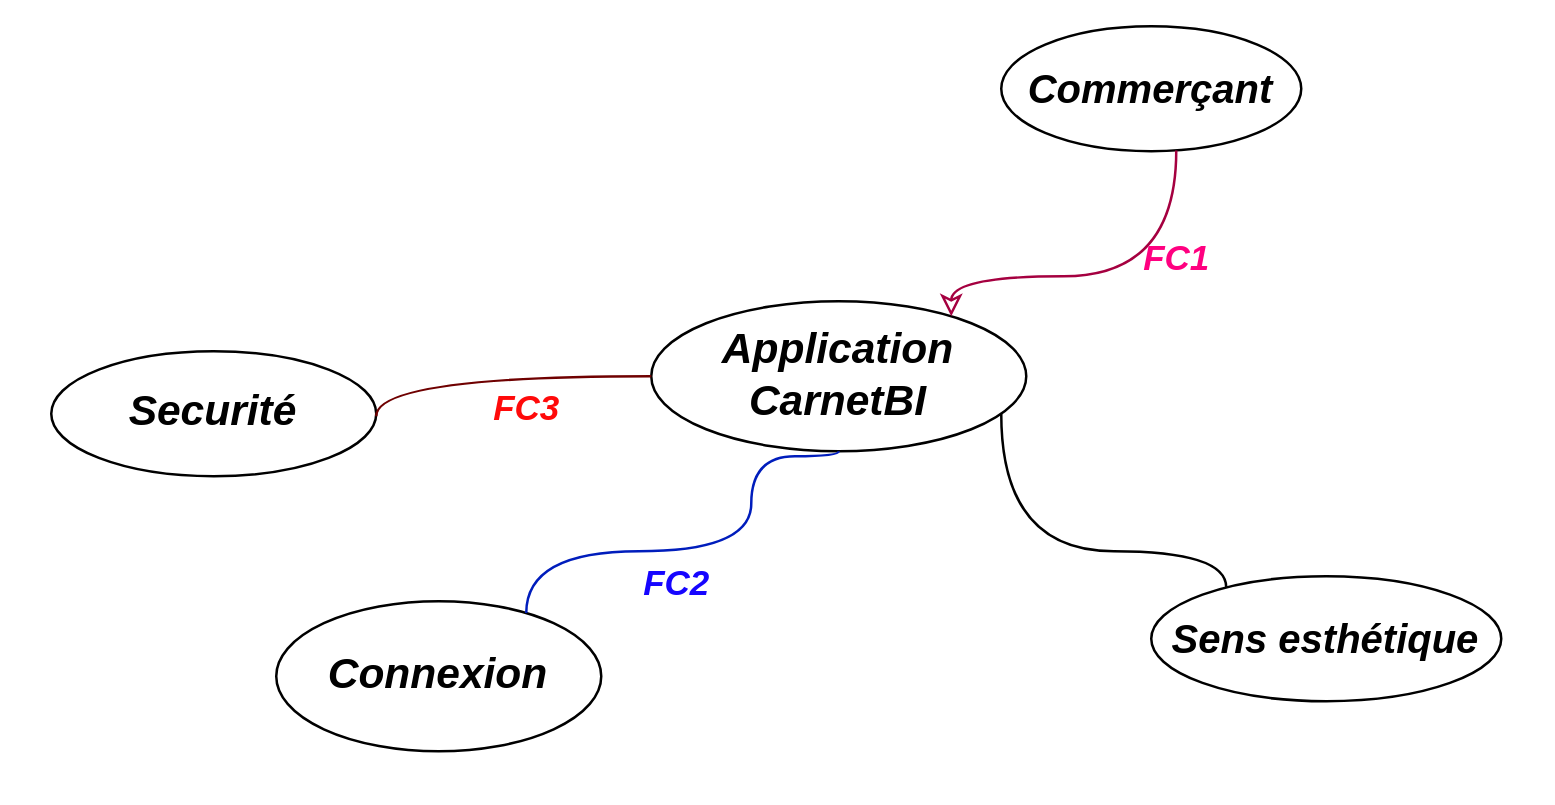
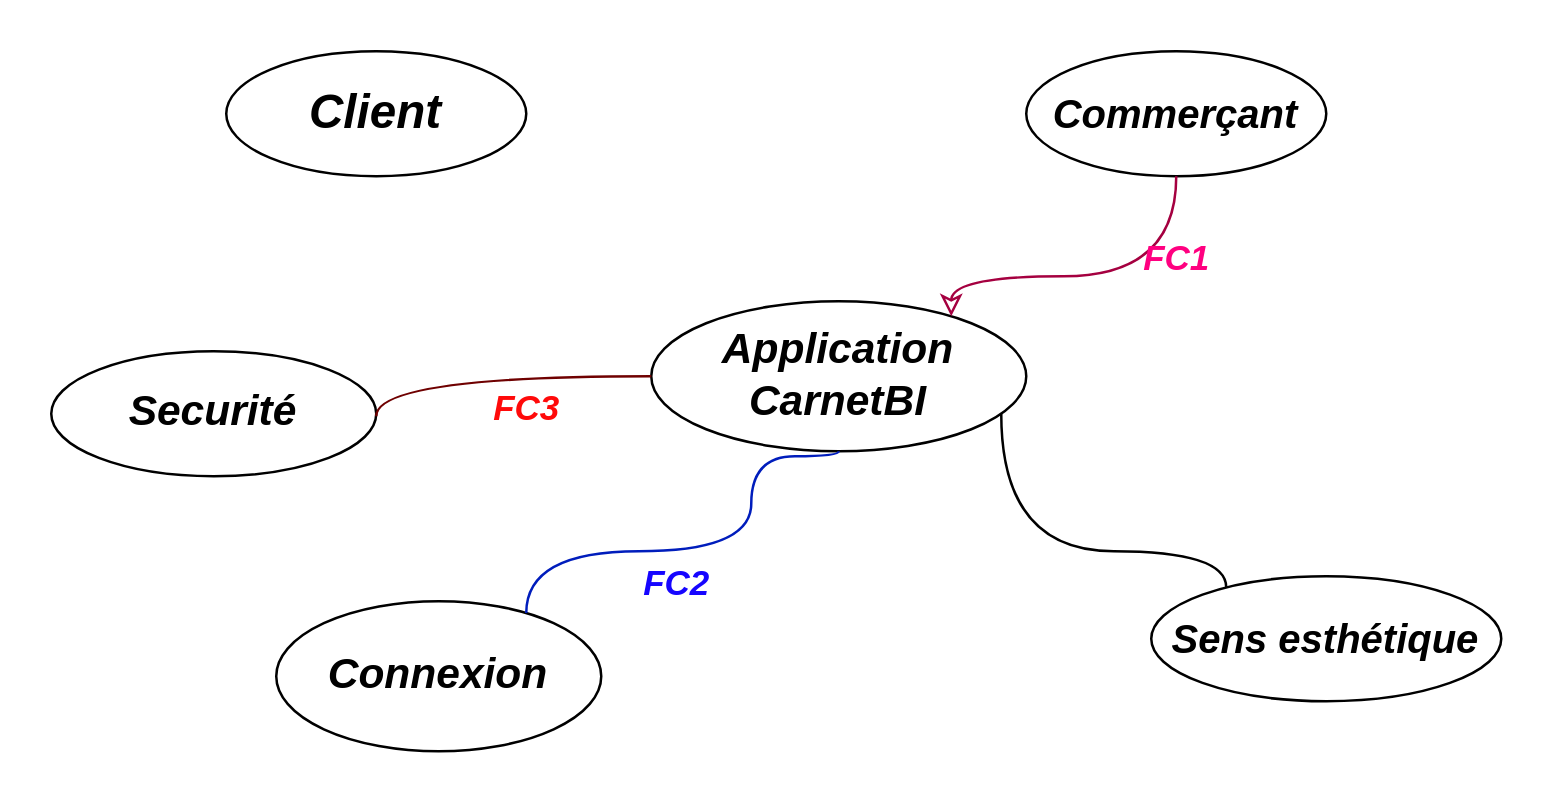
(1151, 89) -> (1176, 114)
none -> (376, 114)
